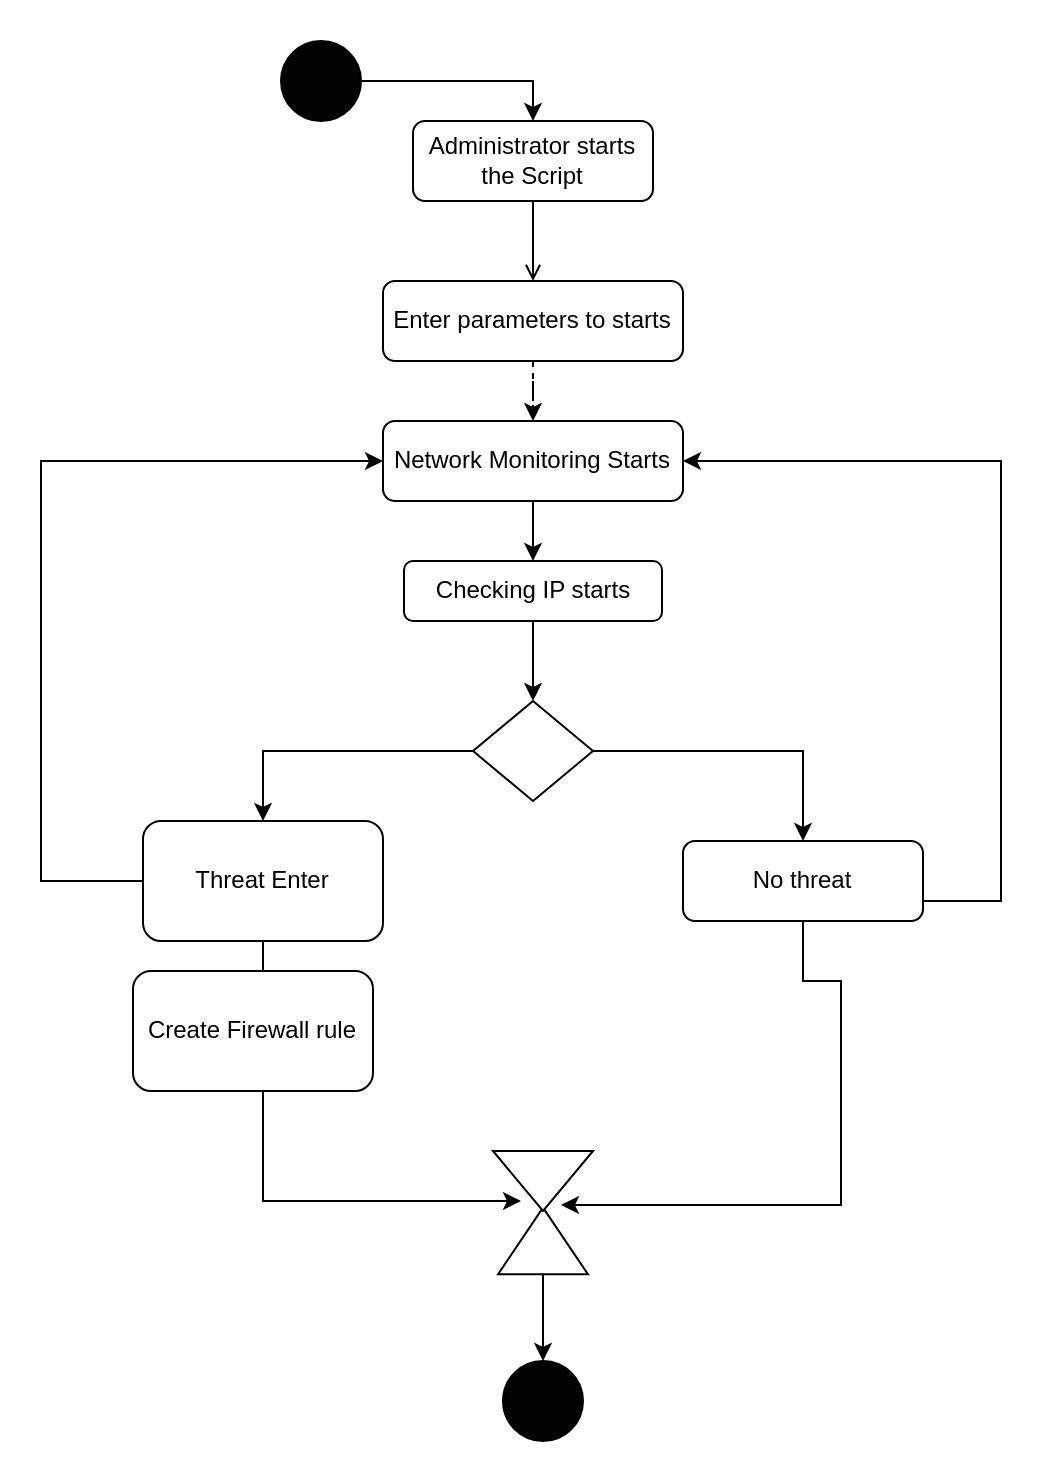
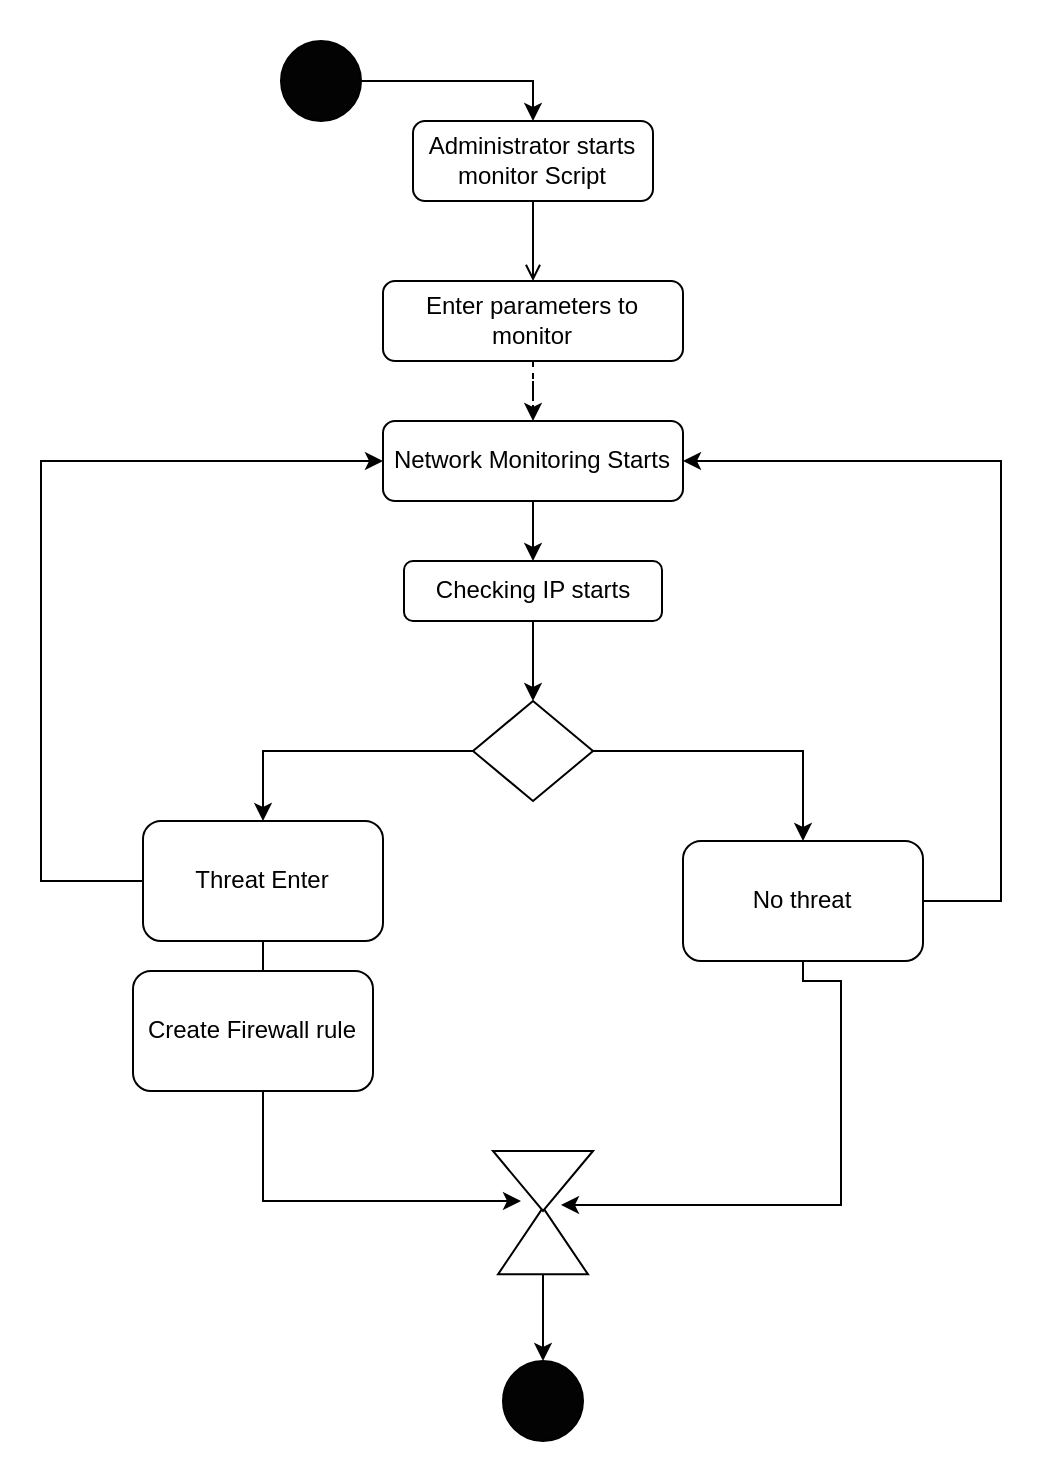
(533, 161) -> (533, 161)
(533, 321) -> (533, 321)
(803, 881) -> (803, 901)
